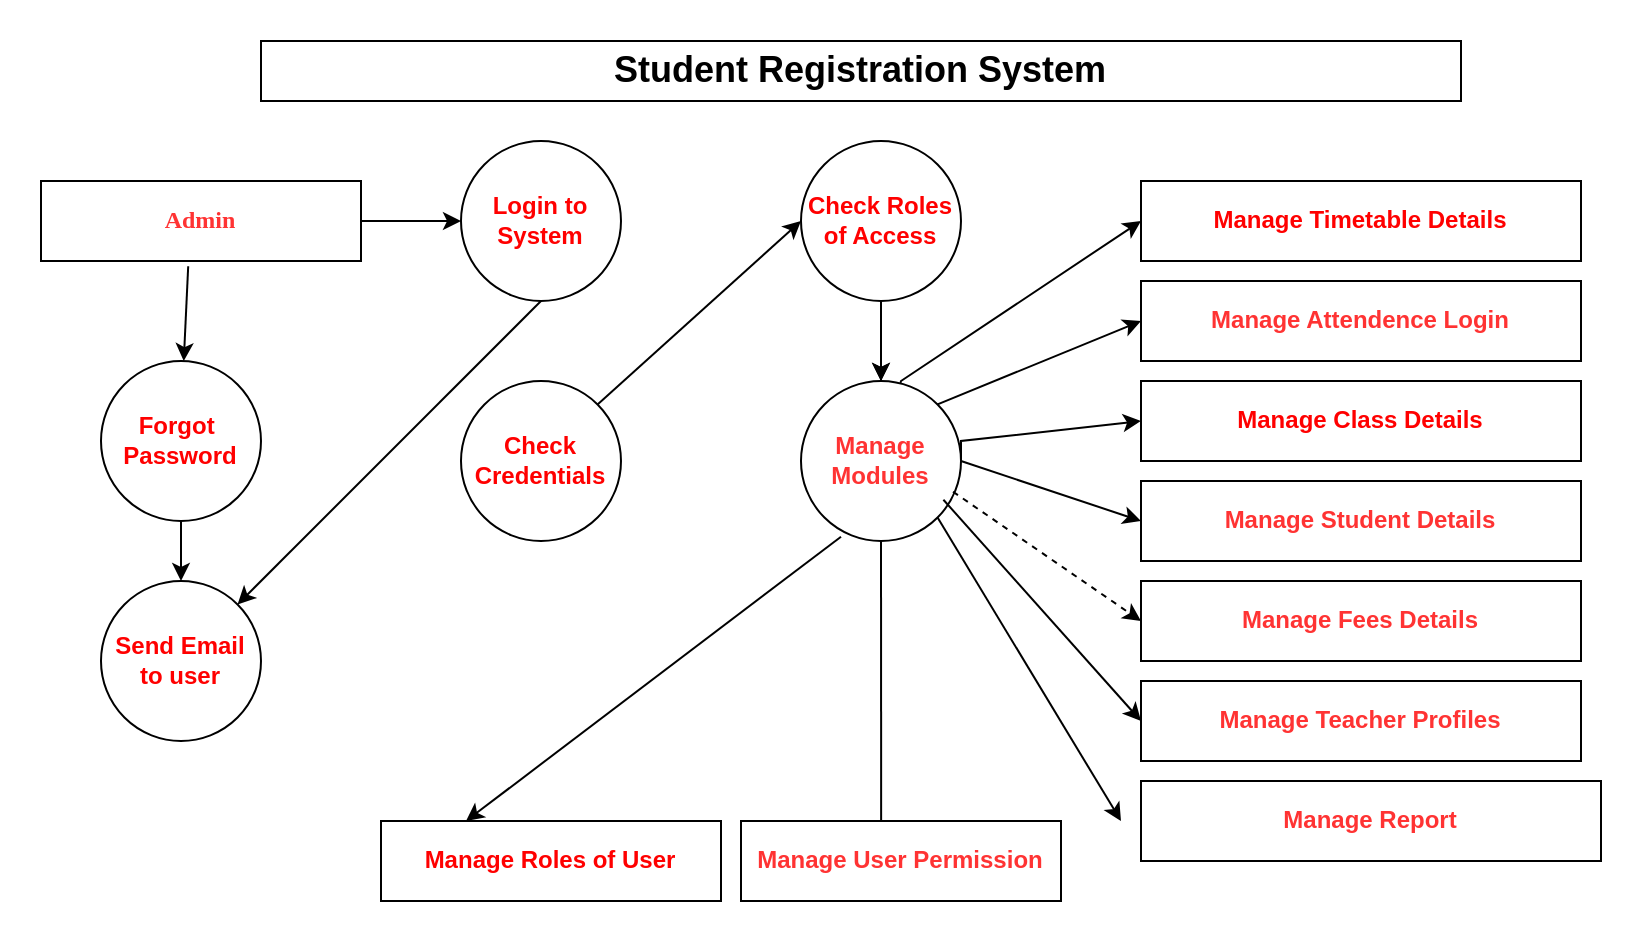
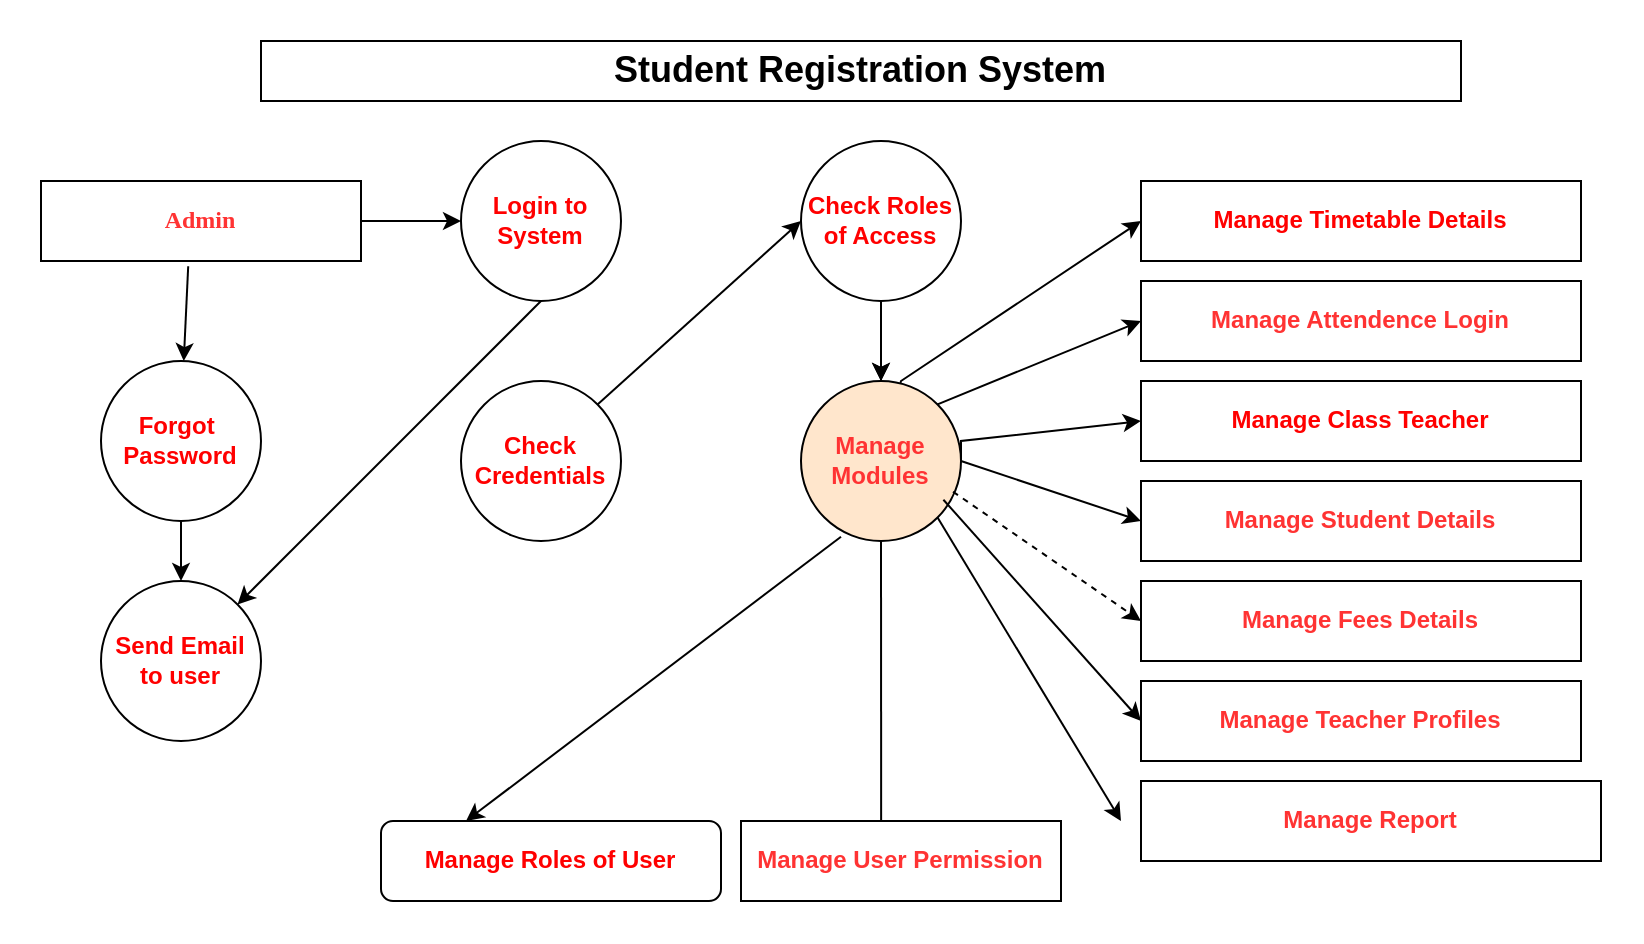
(1361, 421) -> (1361, 421)
(881, 461) -> (881, 461)
(551, 861) -> (551, 861)
